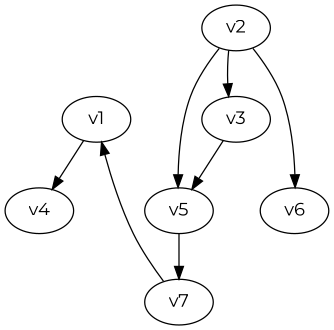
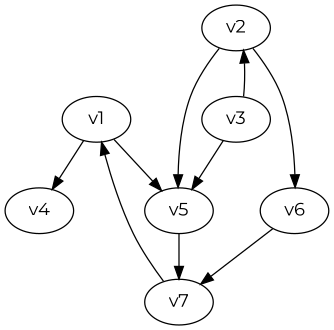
(228, 67) -> (245, 80)
none -> (133, 160)
none -> (242, 252)
